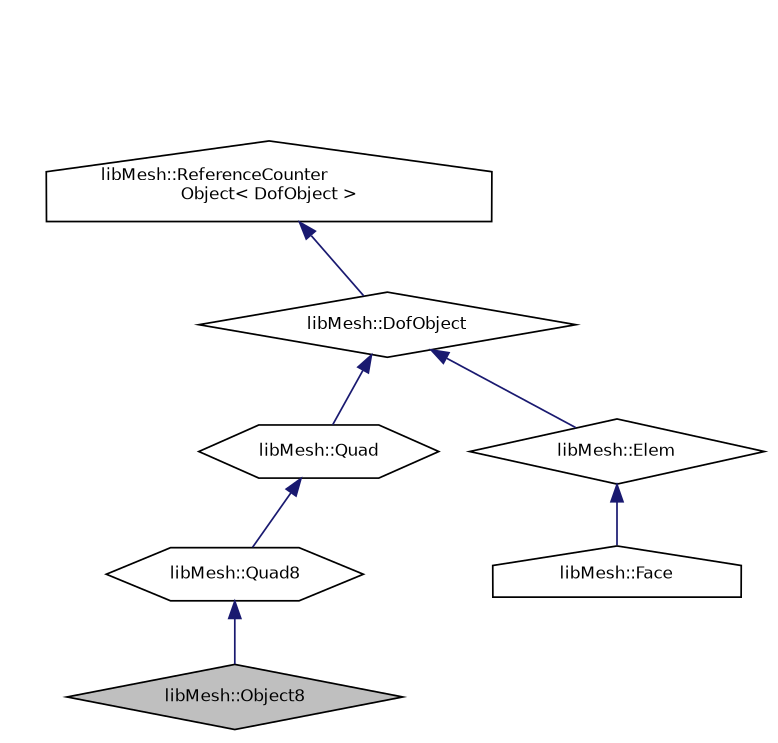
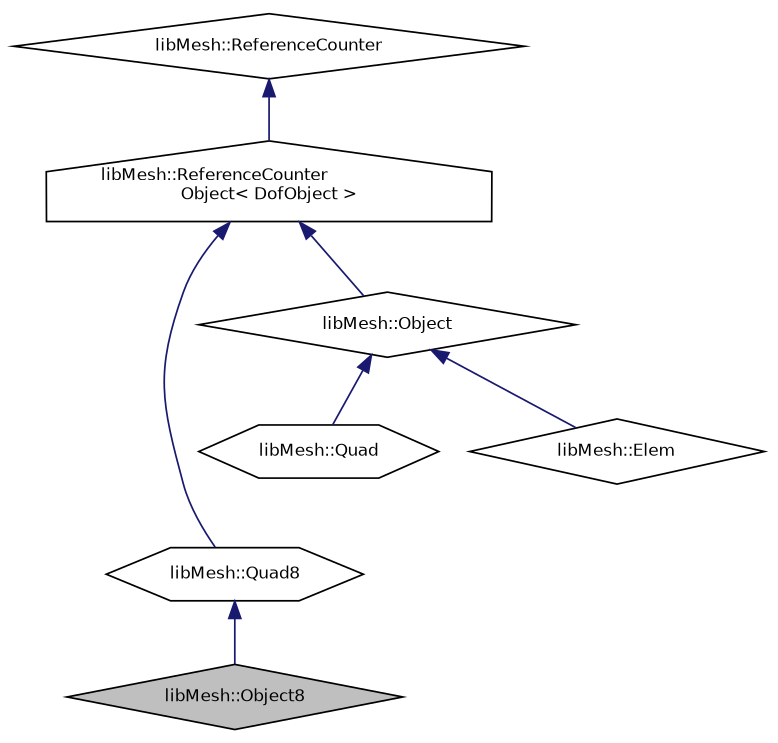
none -> (269, 46)
(387, 325) -> (387, 325)
(272, 520) -> (165, 390)
(617, 574) -> none
